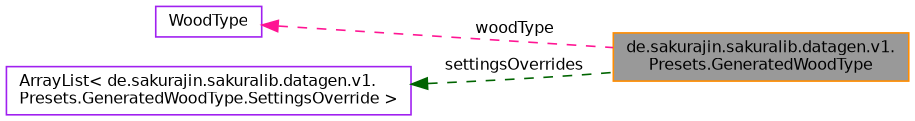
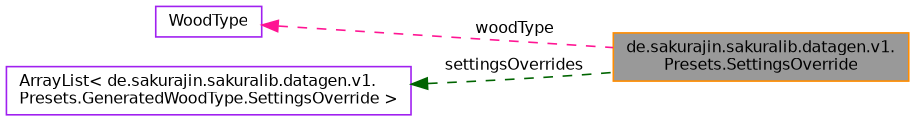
(761, 57) -> (761, 57)
